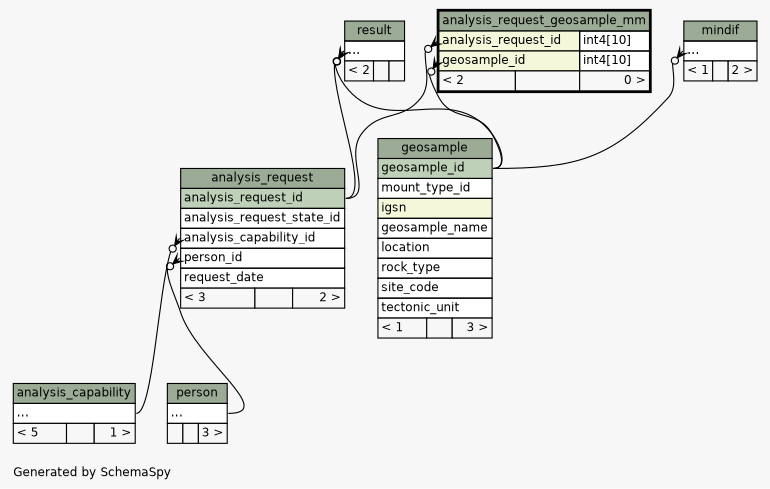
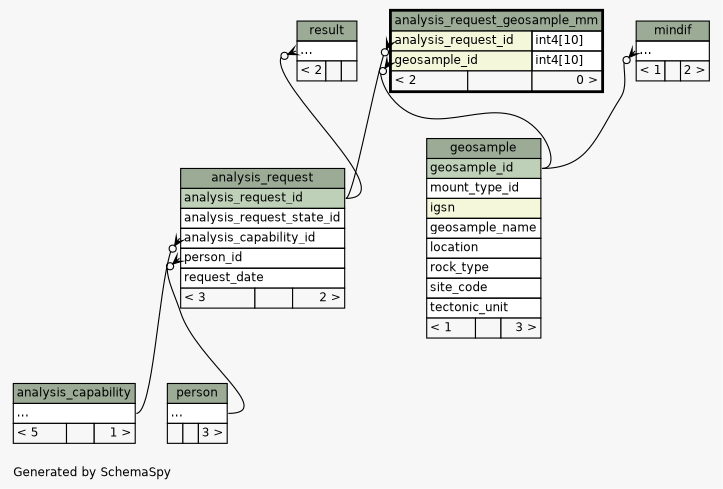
(428, 109) -> none
